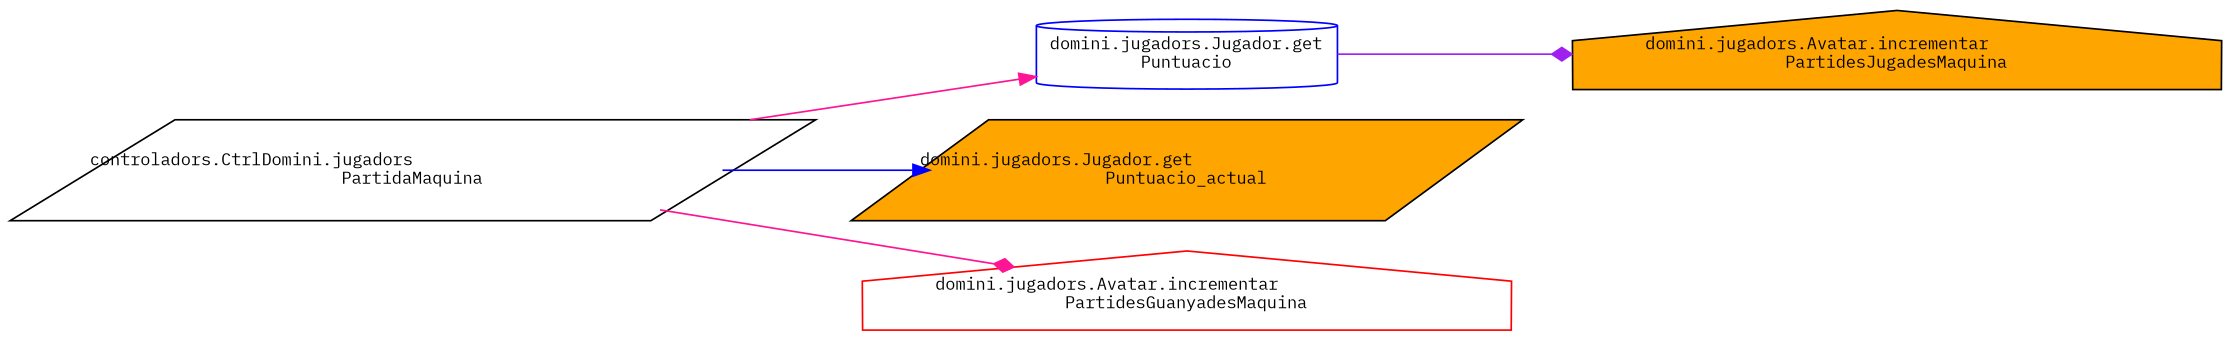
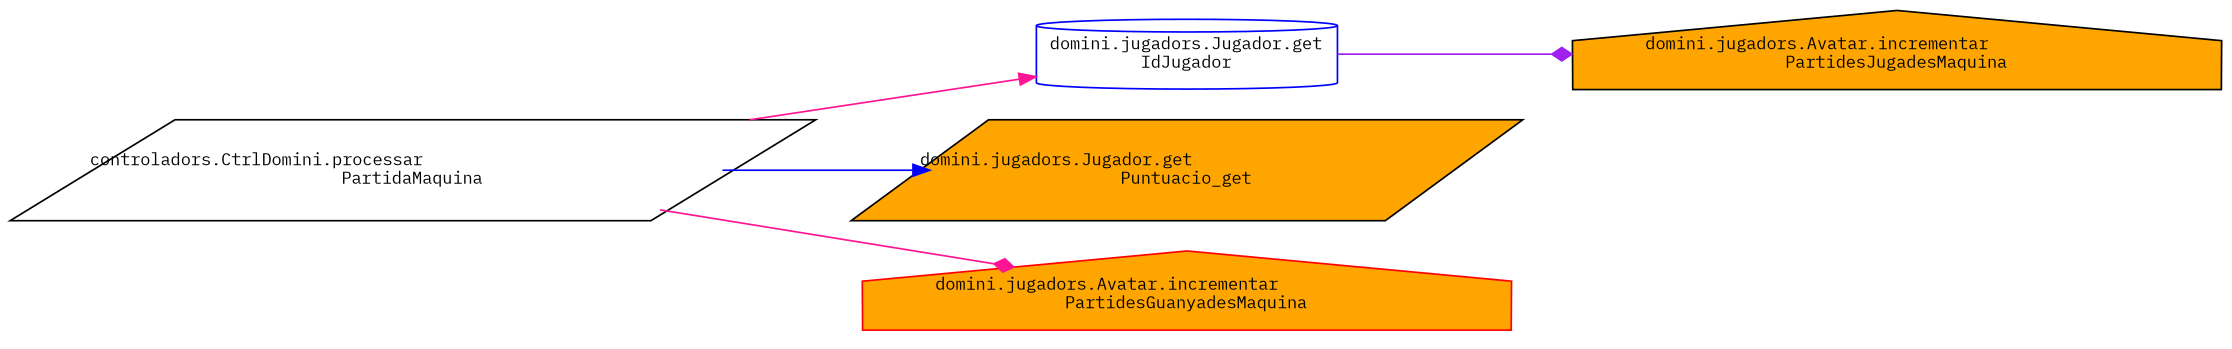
(1187, 54) -> (1187, 54)
(413, 170) -> (413, 170)
(1187, 170) -> (1187, 170)
(1187, 295) -> (1187, 295)
